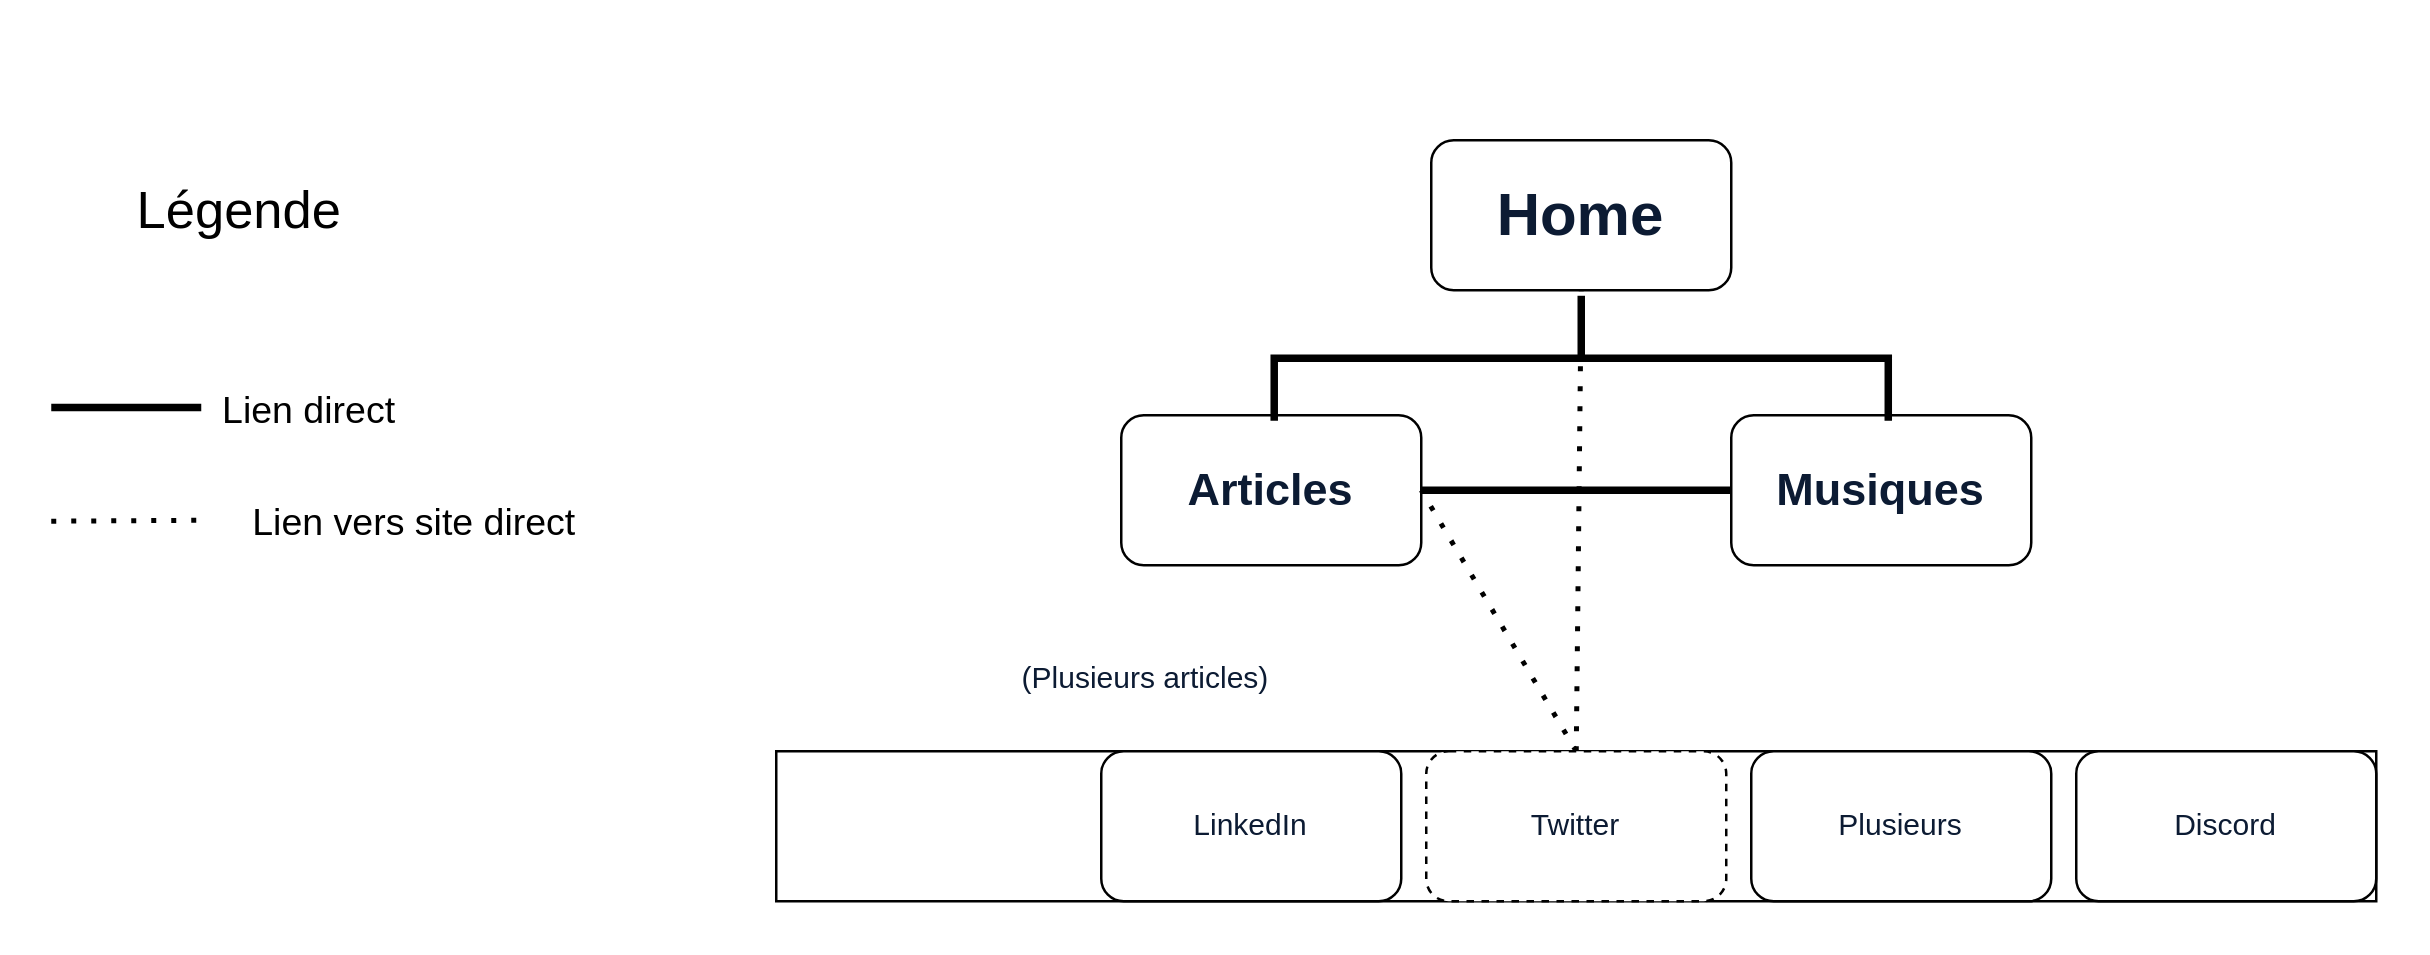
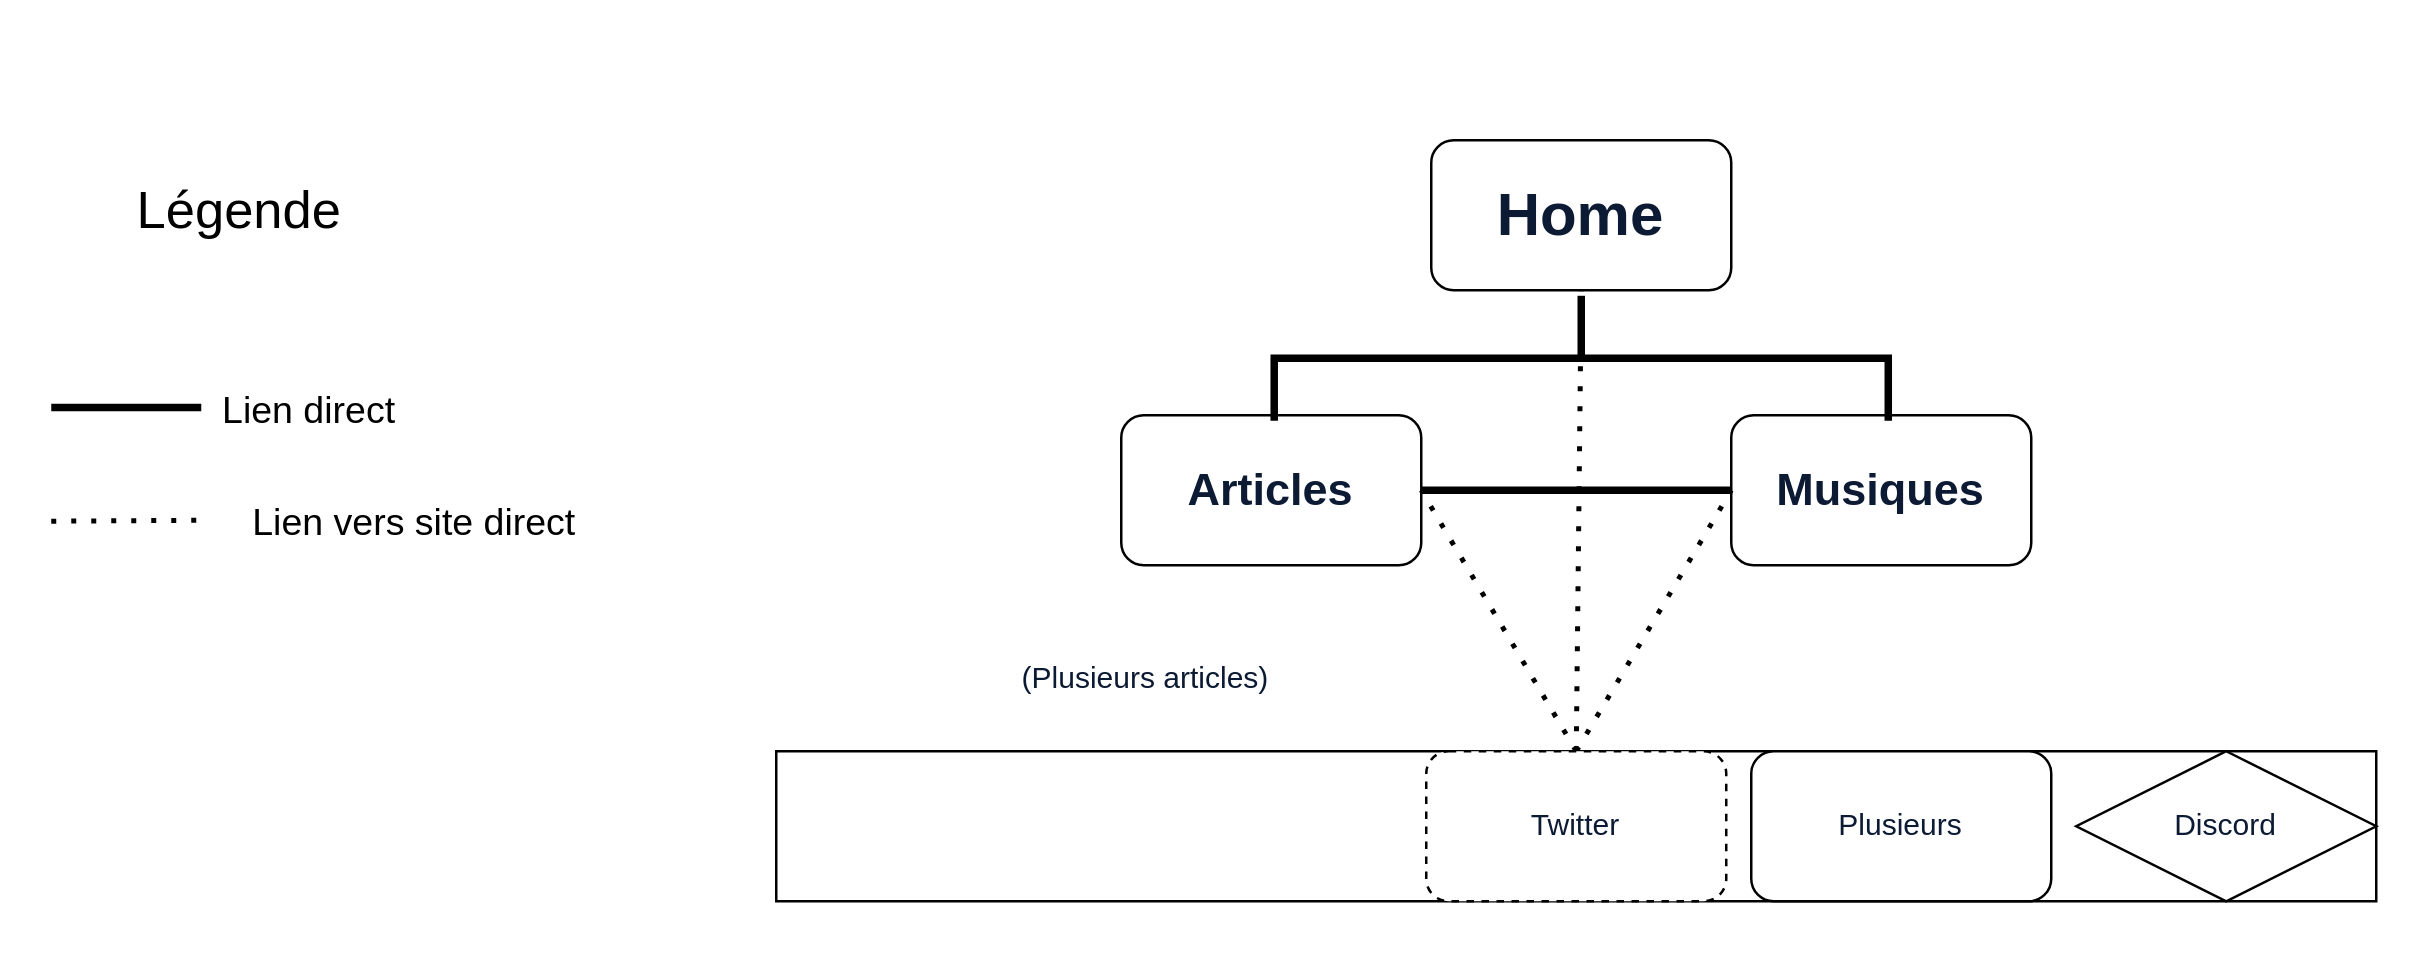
none -> (1659, 612)
(1251, 826) -> none
(2226, 826) -> (2226, 826)
